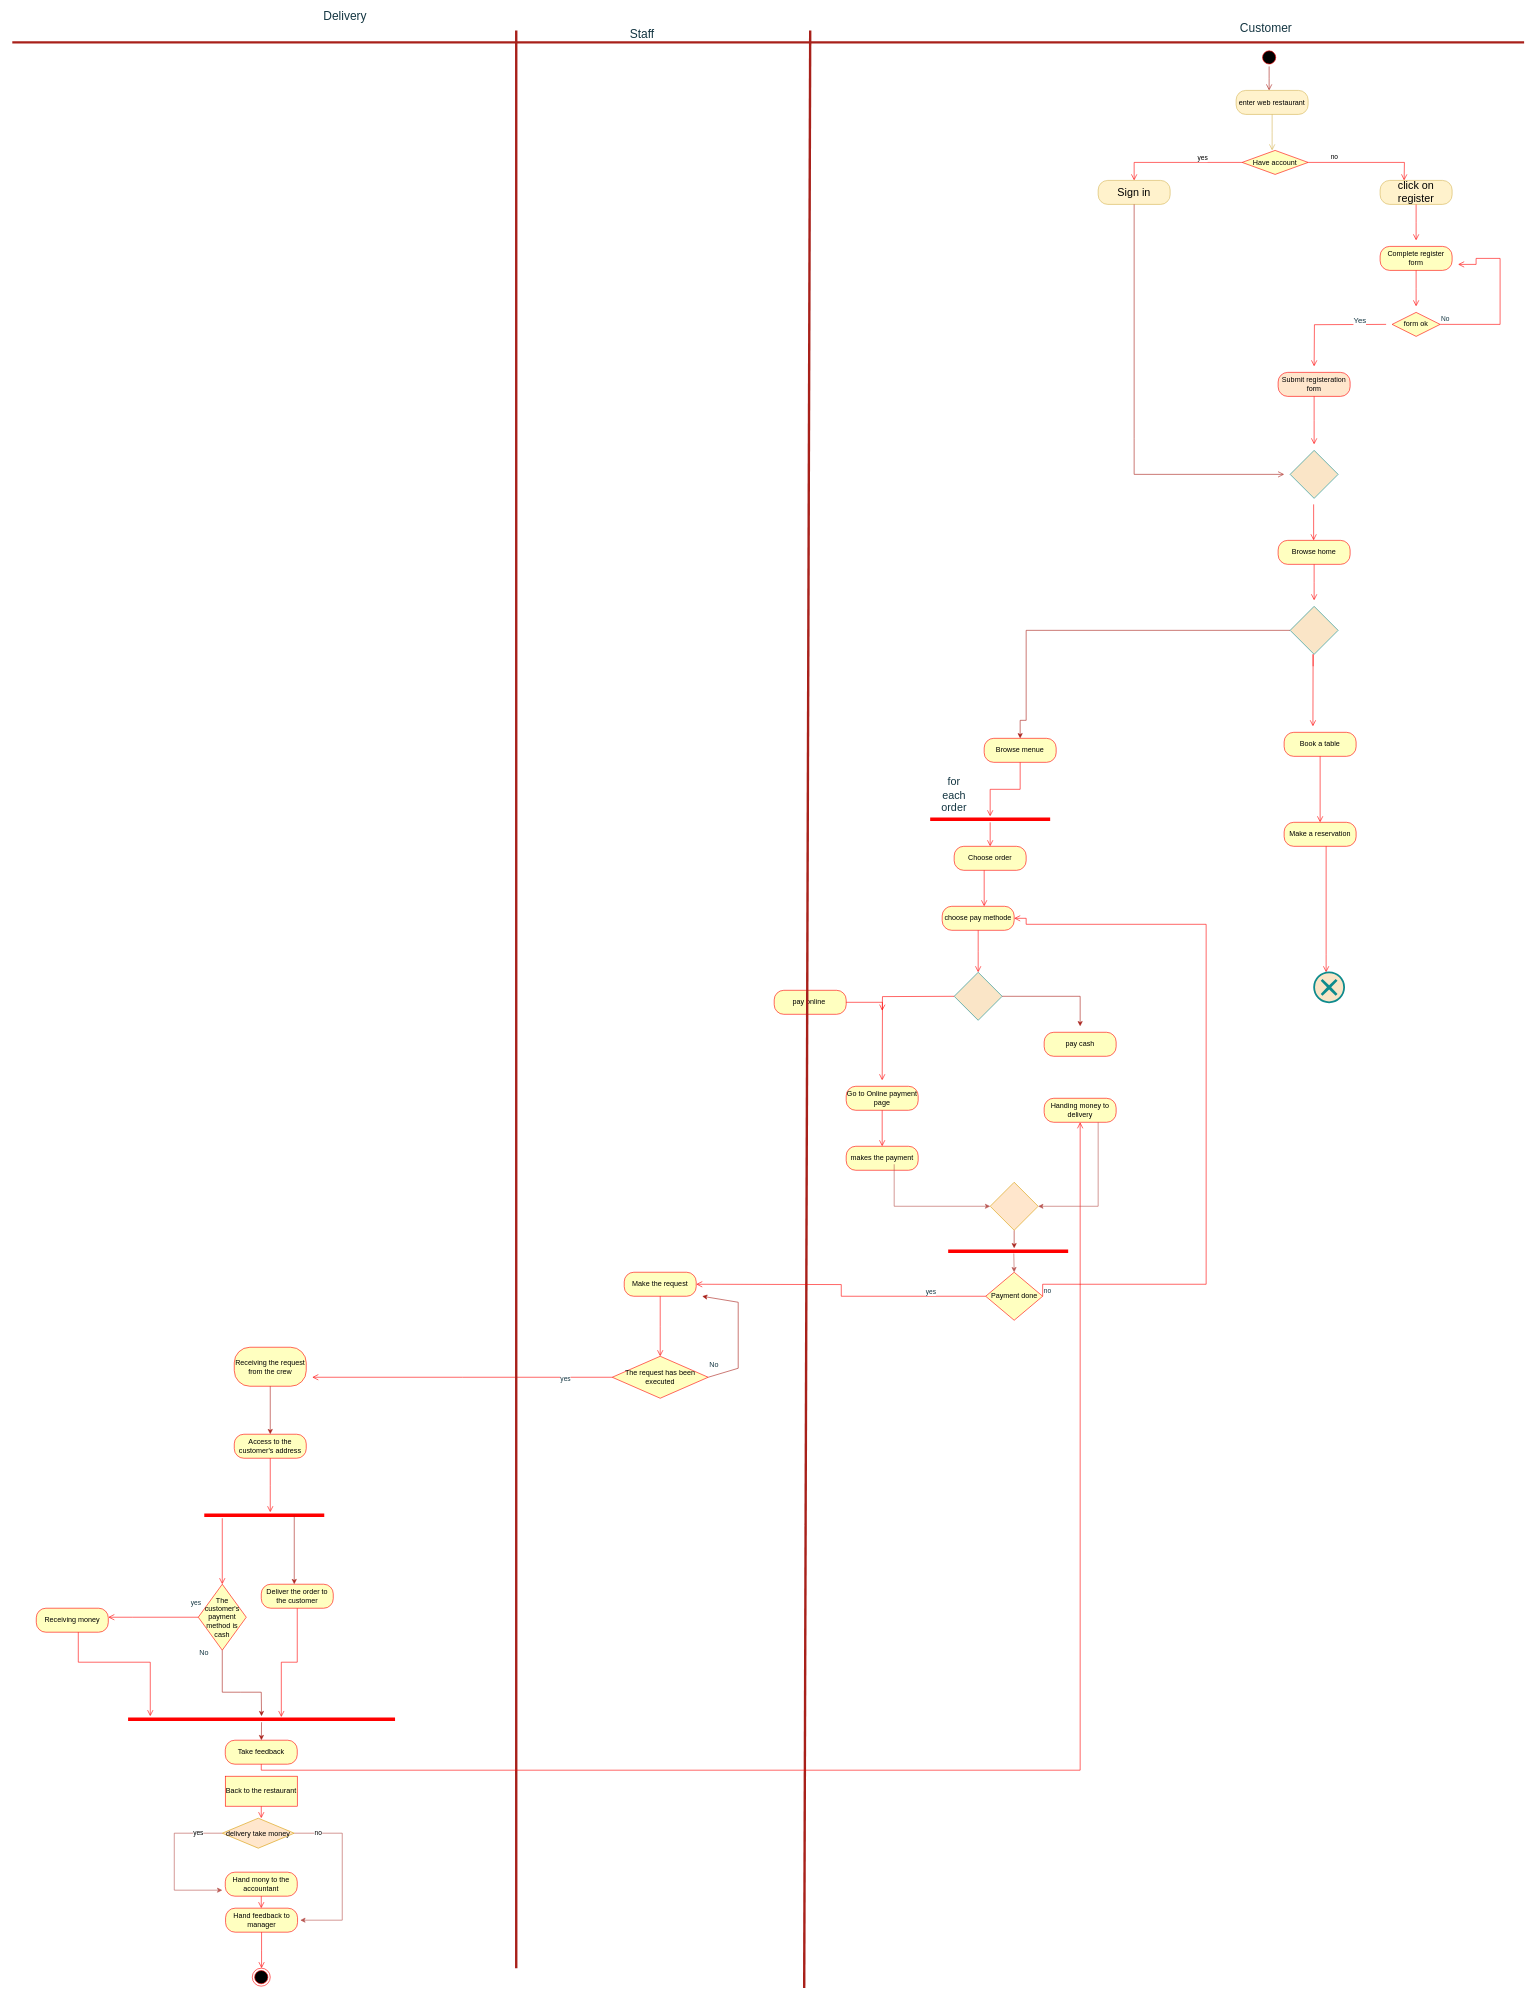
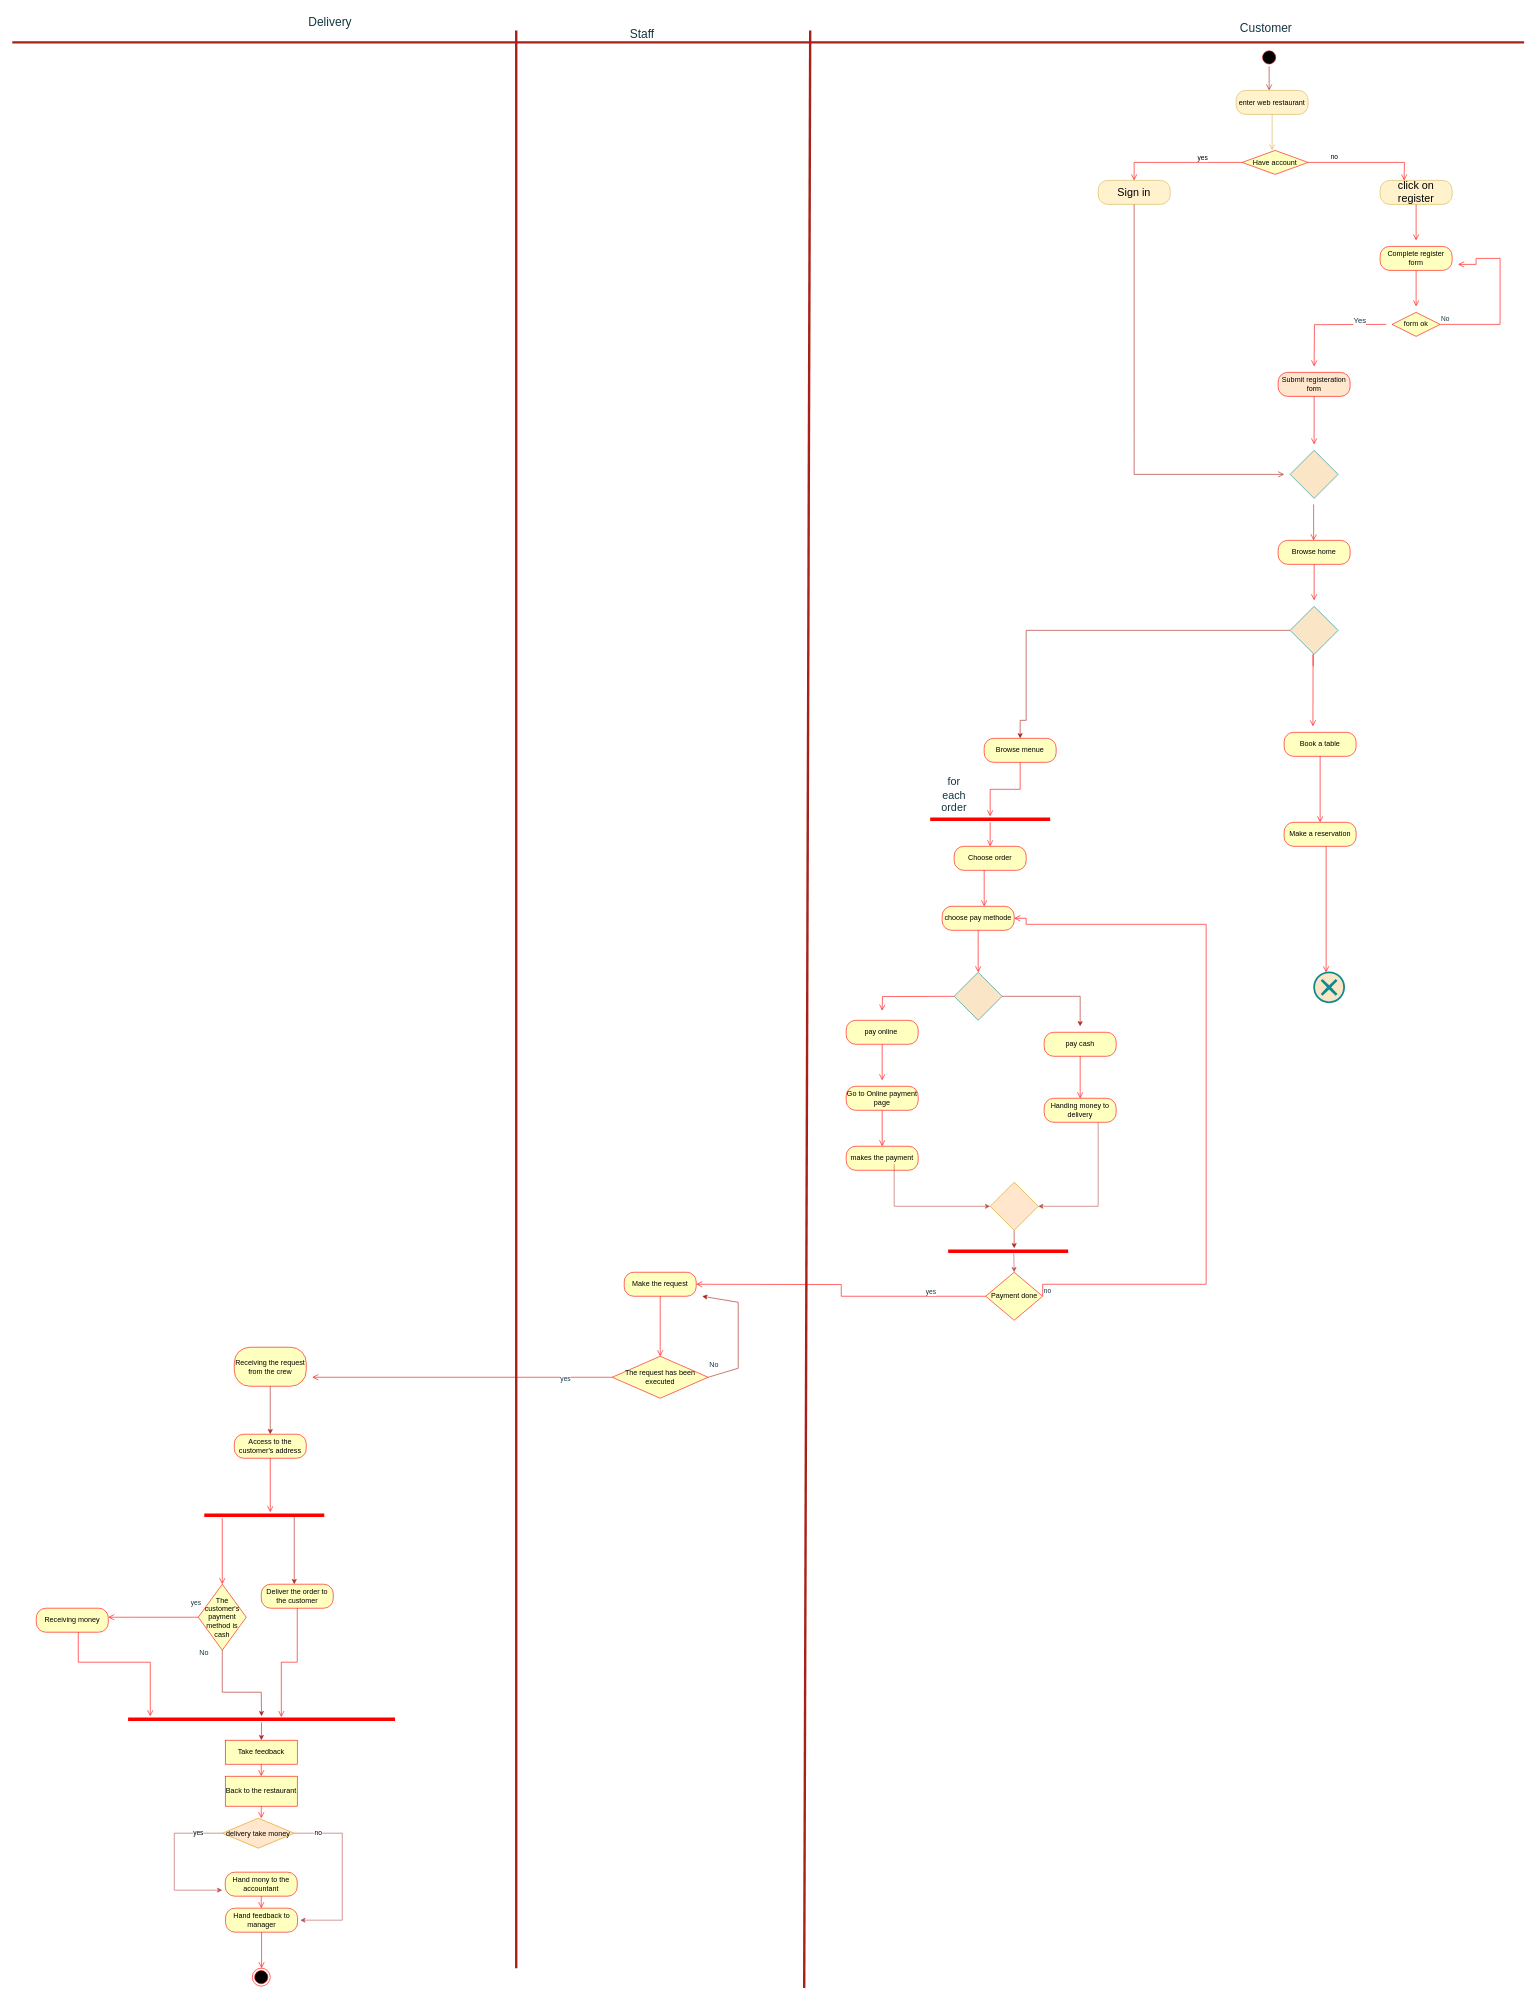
(345, 15) -> (330, 21)
(810, 1002) -> (882, 1032)
none -> (1080, 1077)
(261, 1752) -> (261, 1752)
(992, 1770) -> (261, 1772)
